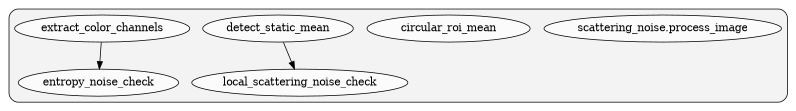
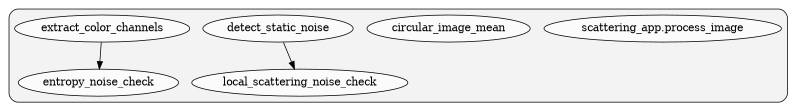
(278, 29) -> (278, 29)
(449, 29) -> (449, 29)
(663, 29) -> (663, 29)
